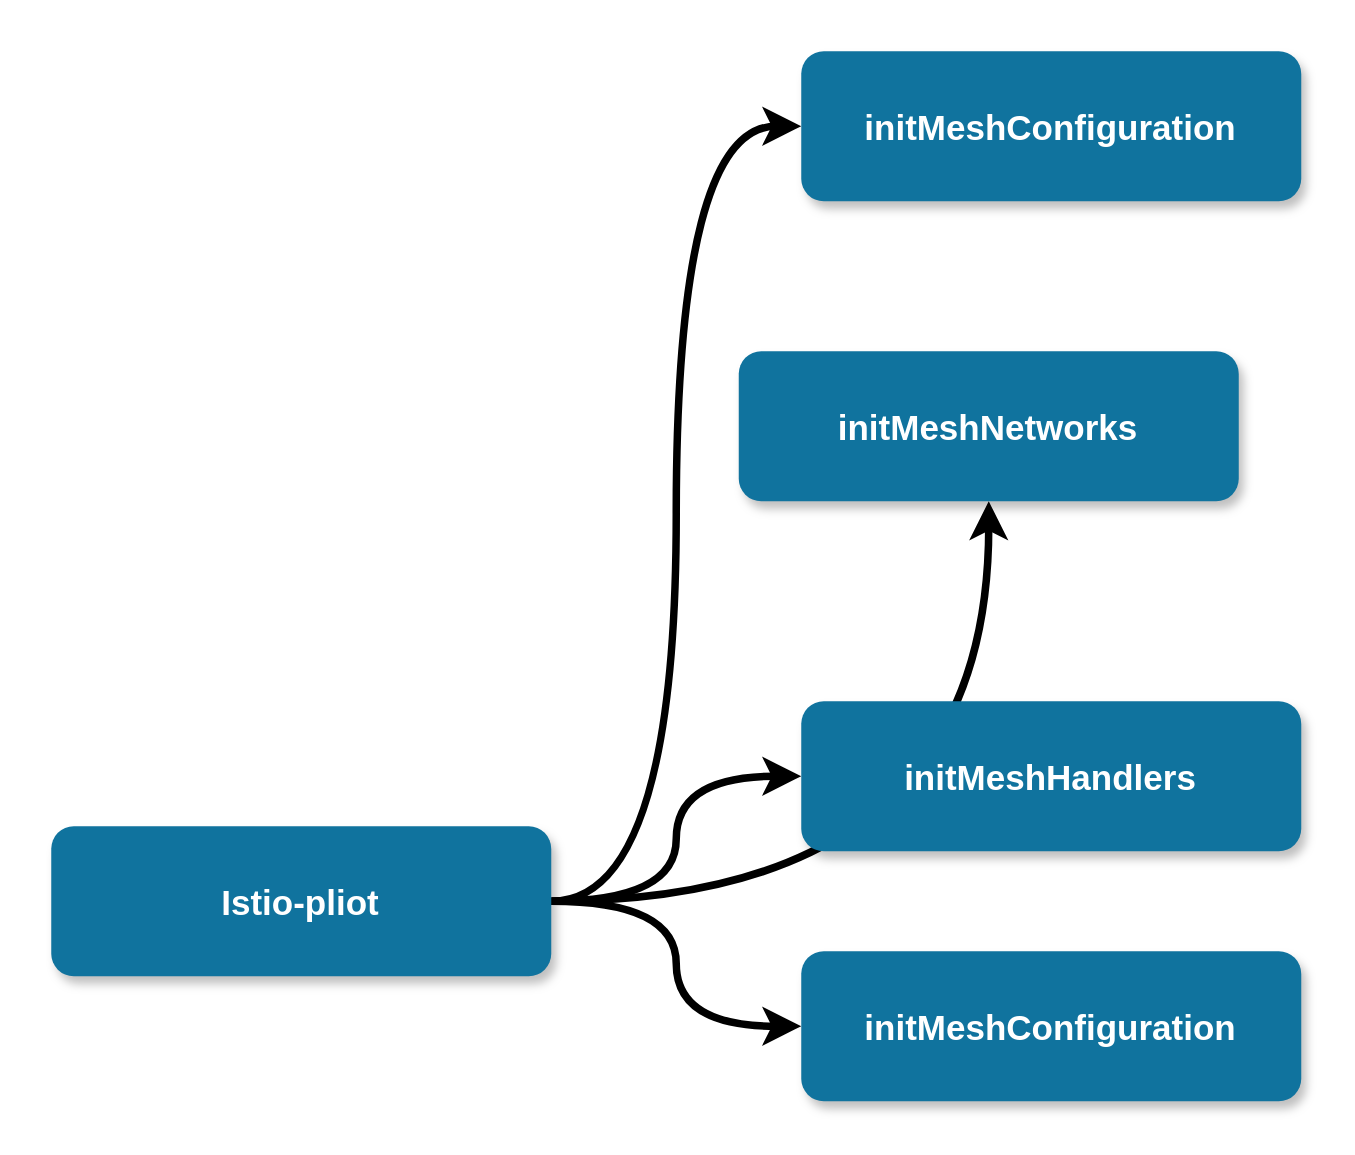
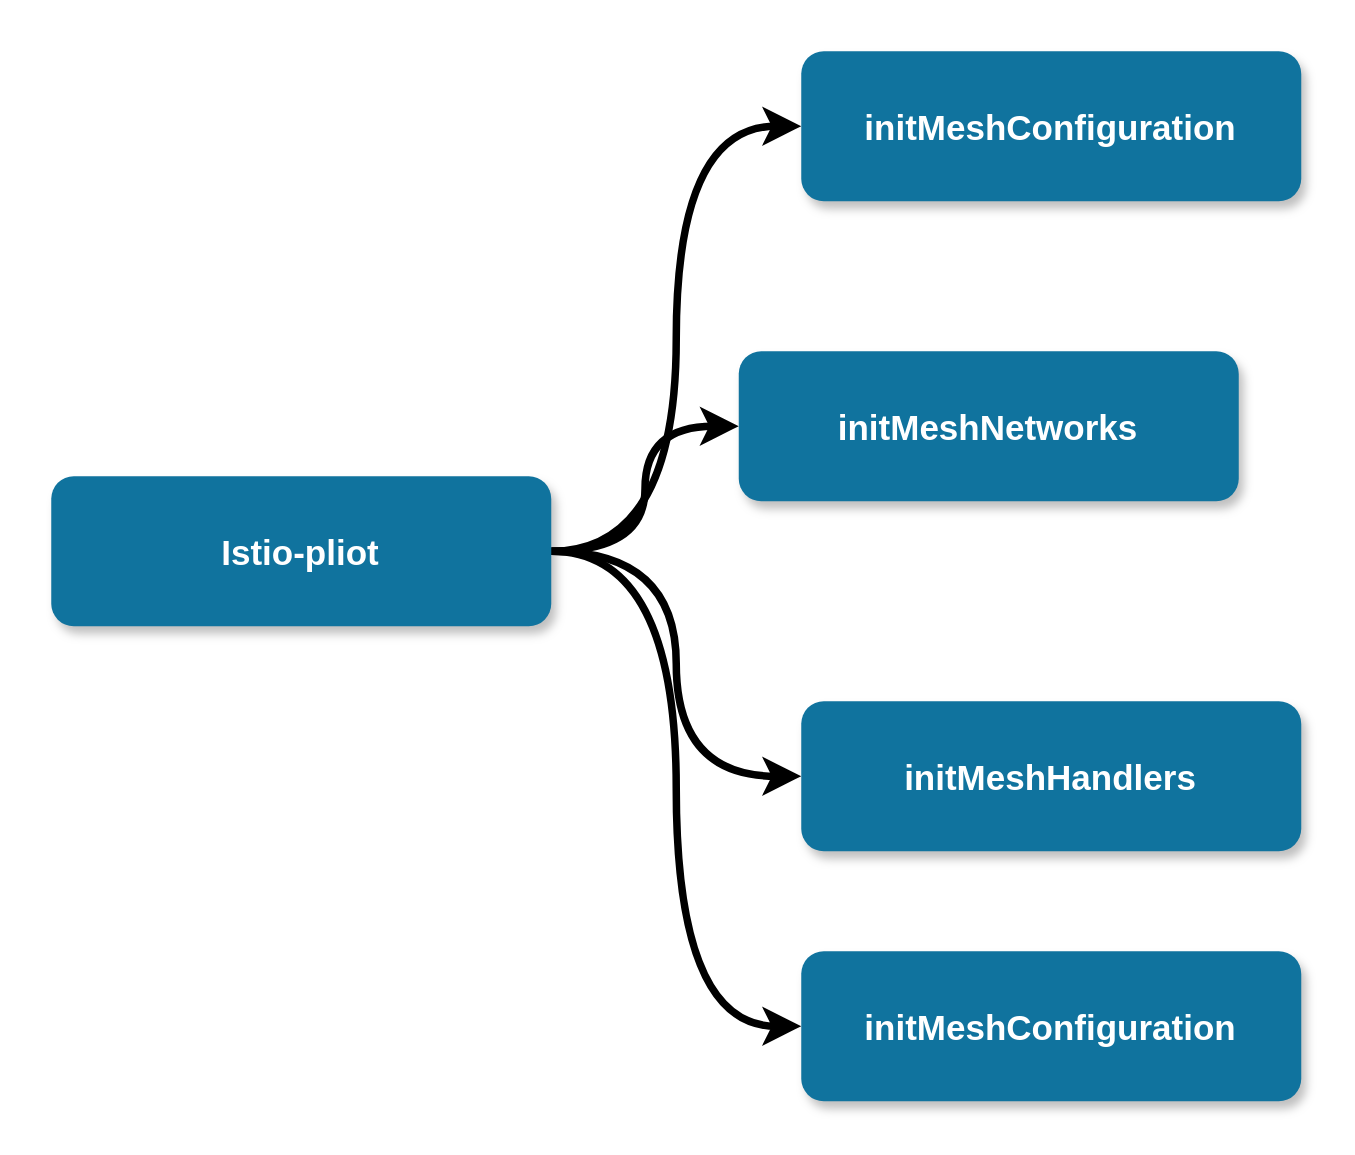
(301, 901) -> (301, 551)
